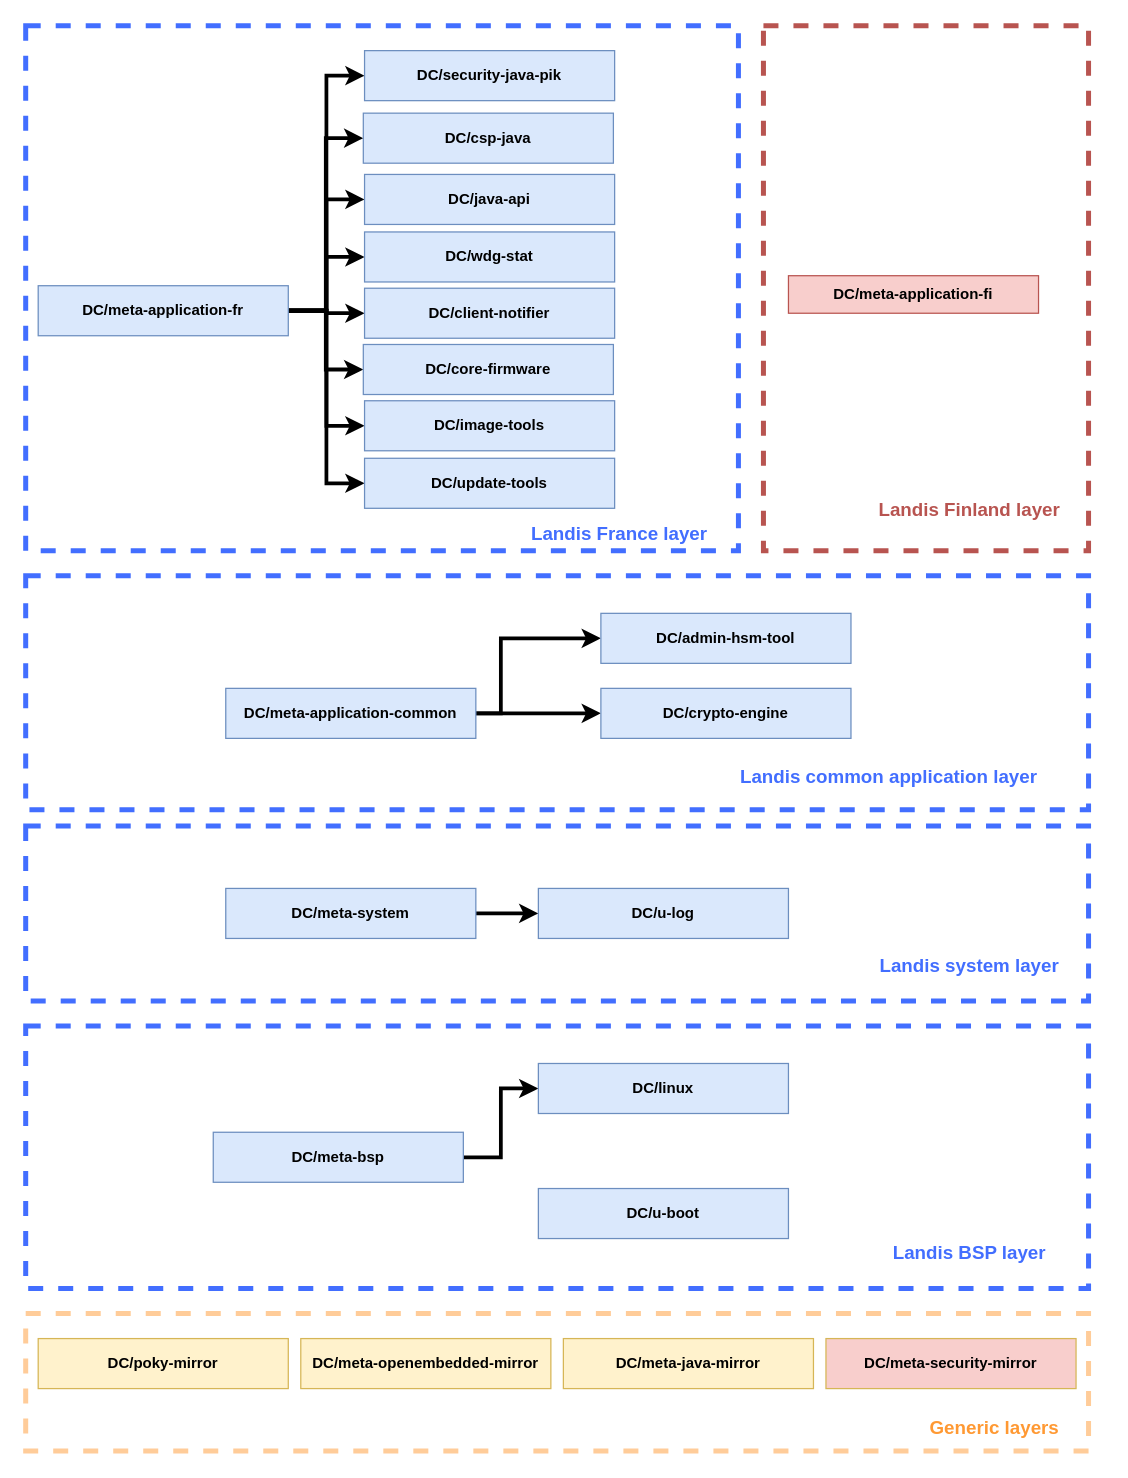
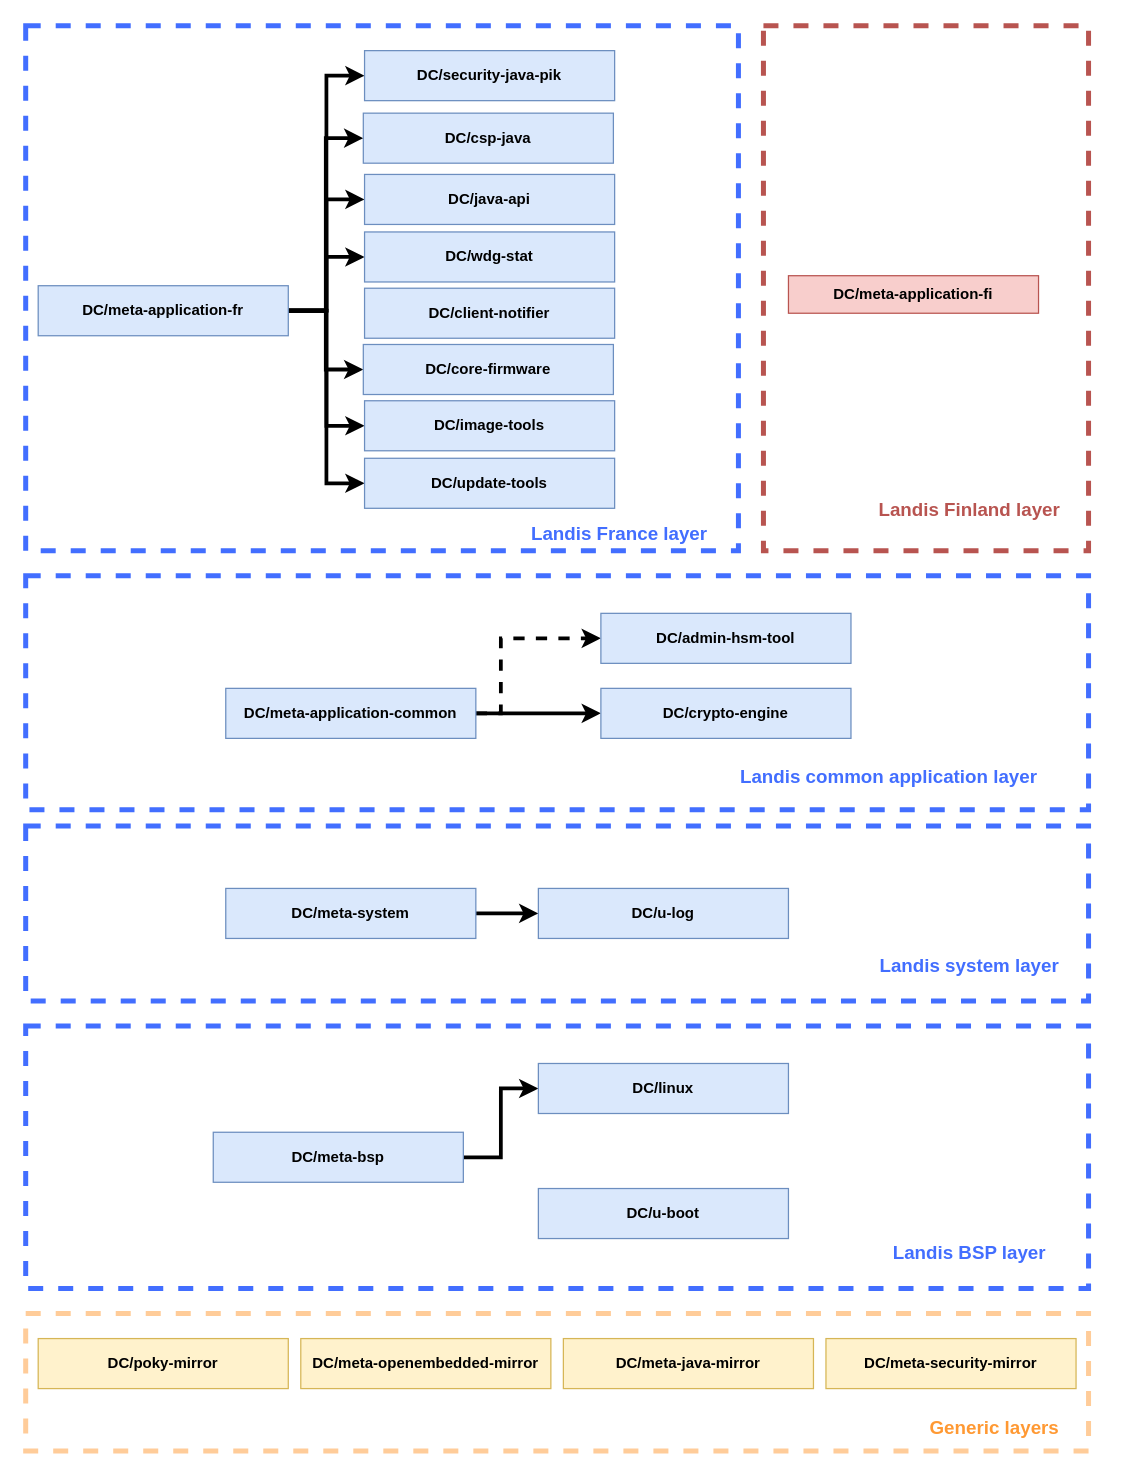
(341, 313) -> none
(501, 641) -> (501, 641)
(951, 1363) -> (951, 1363)
